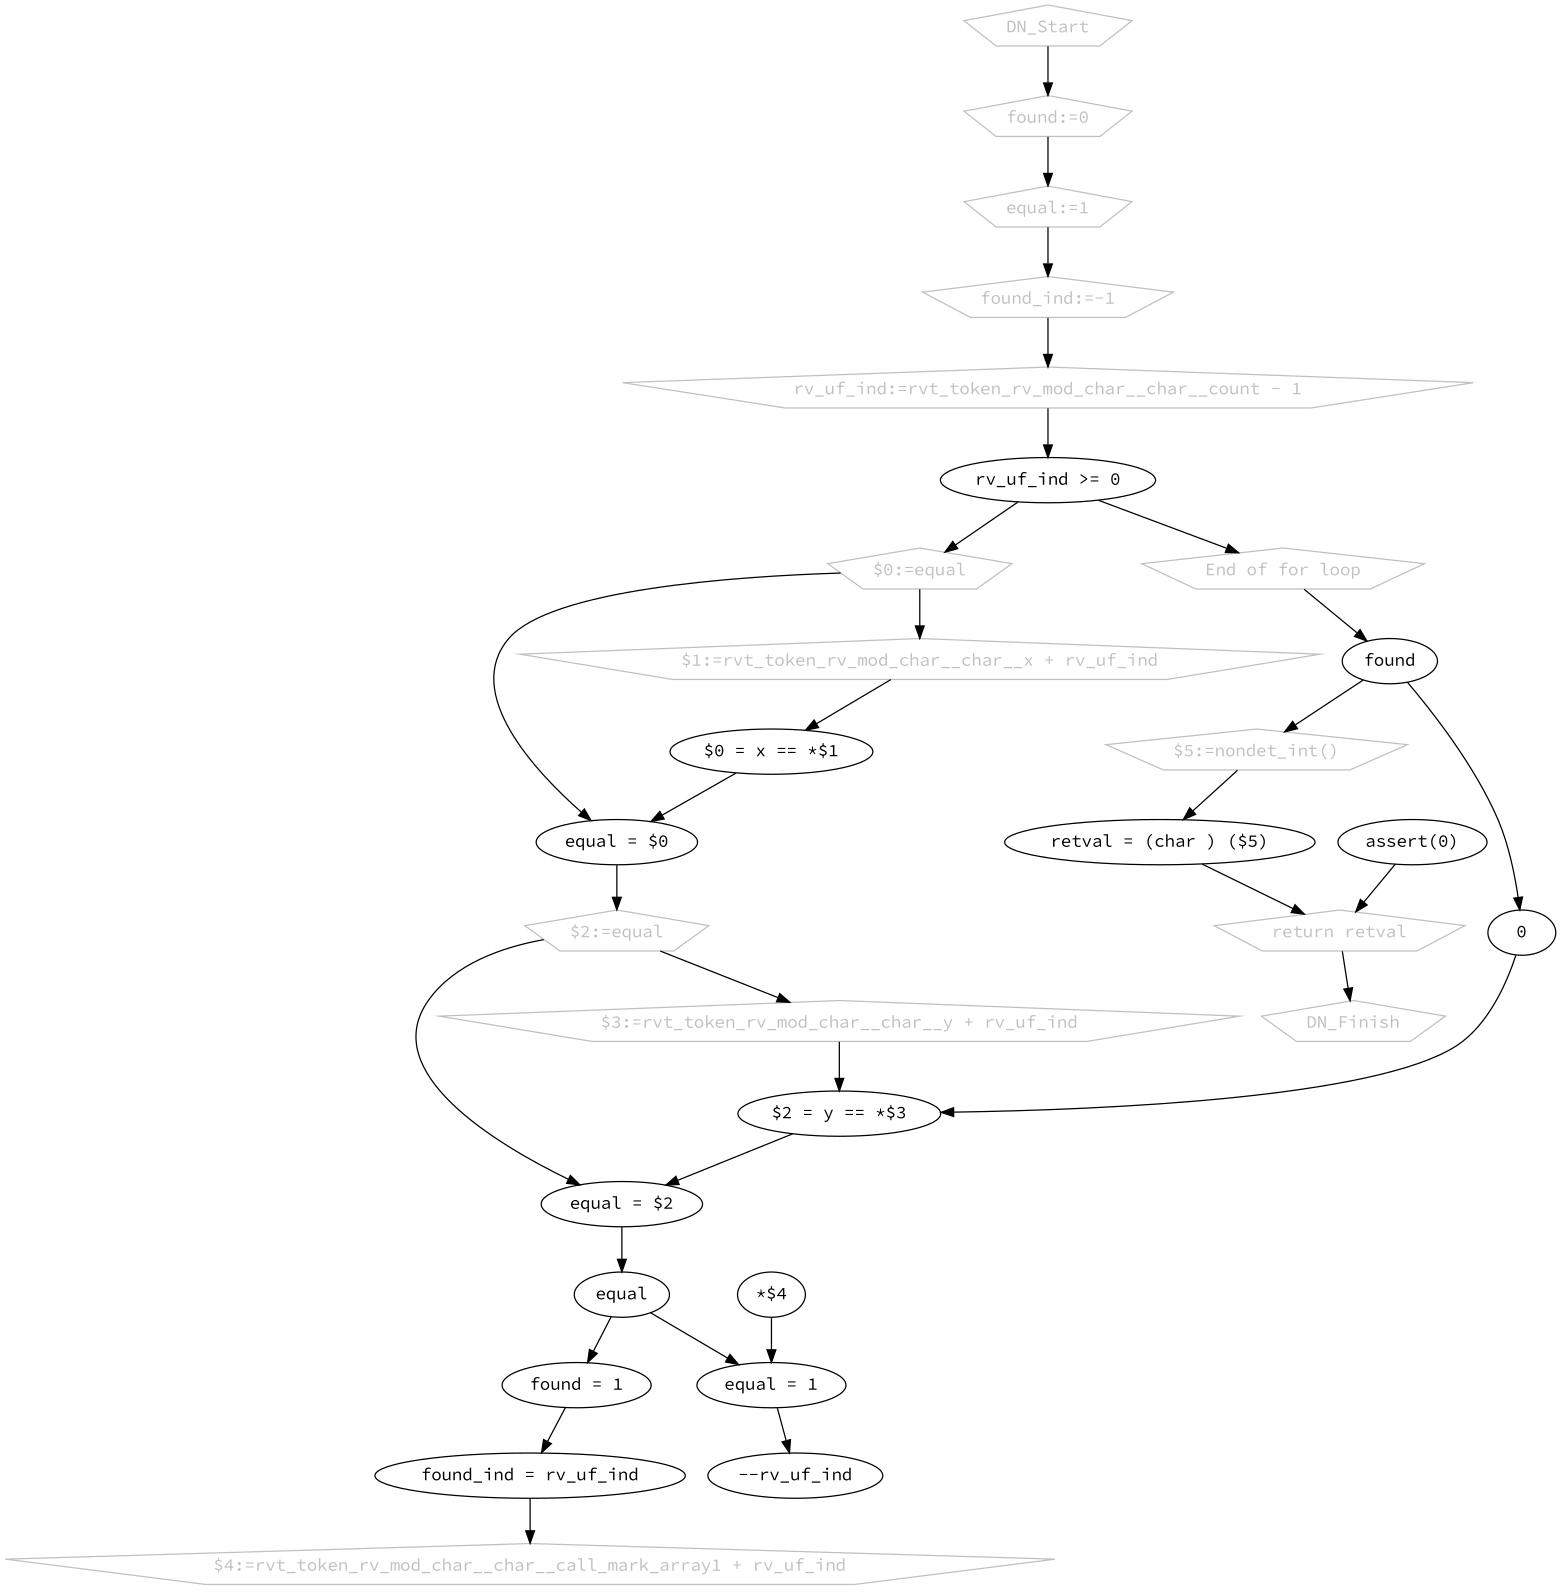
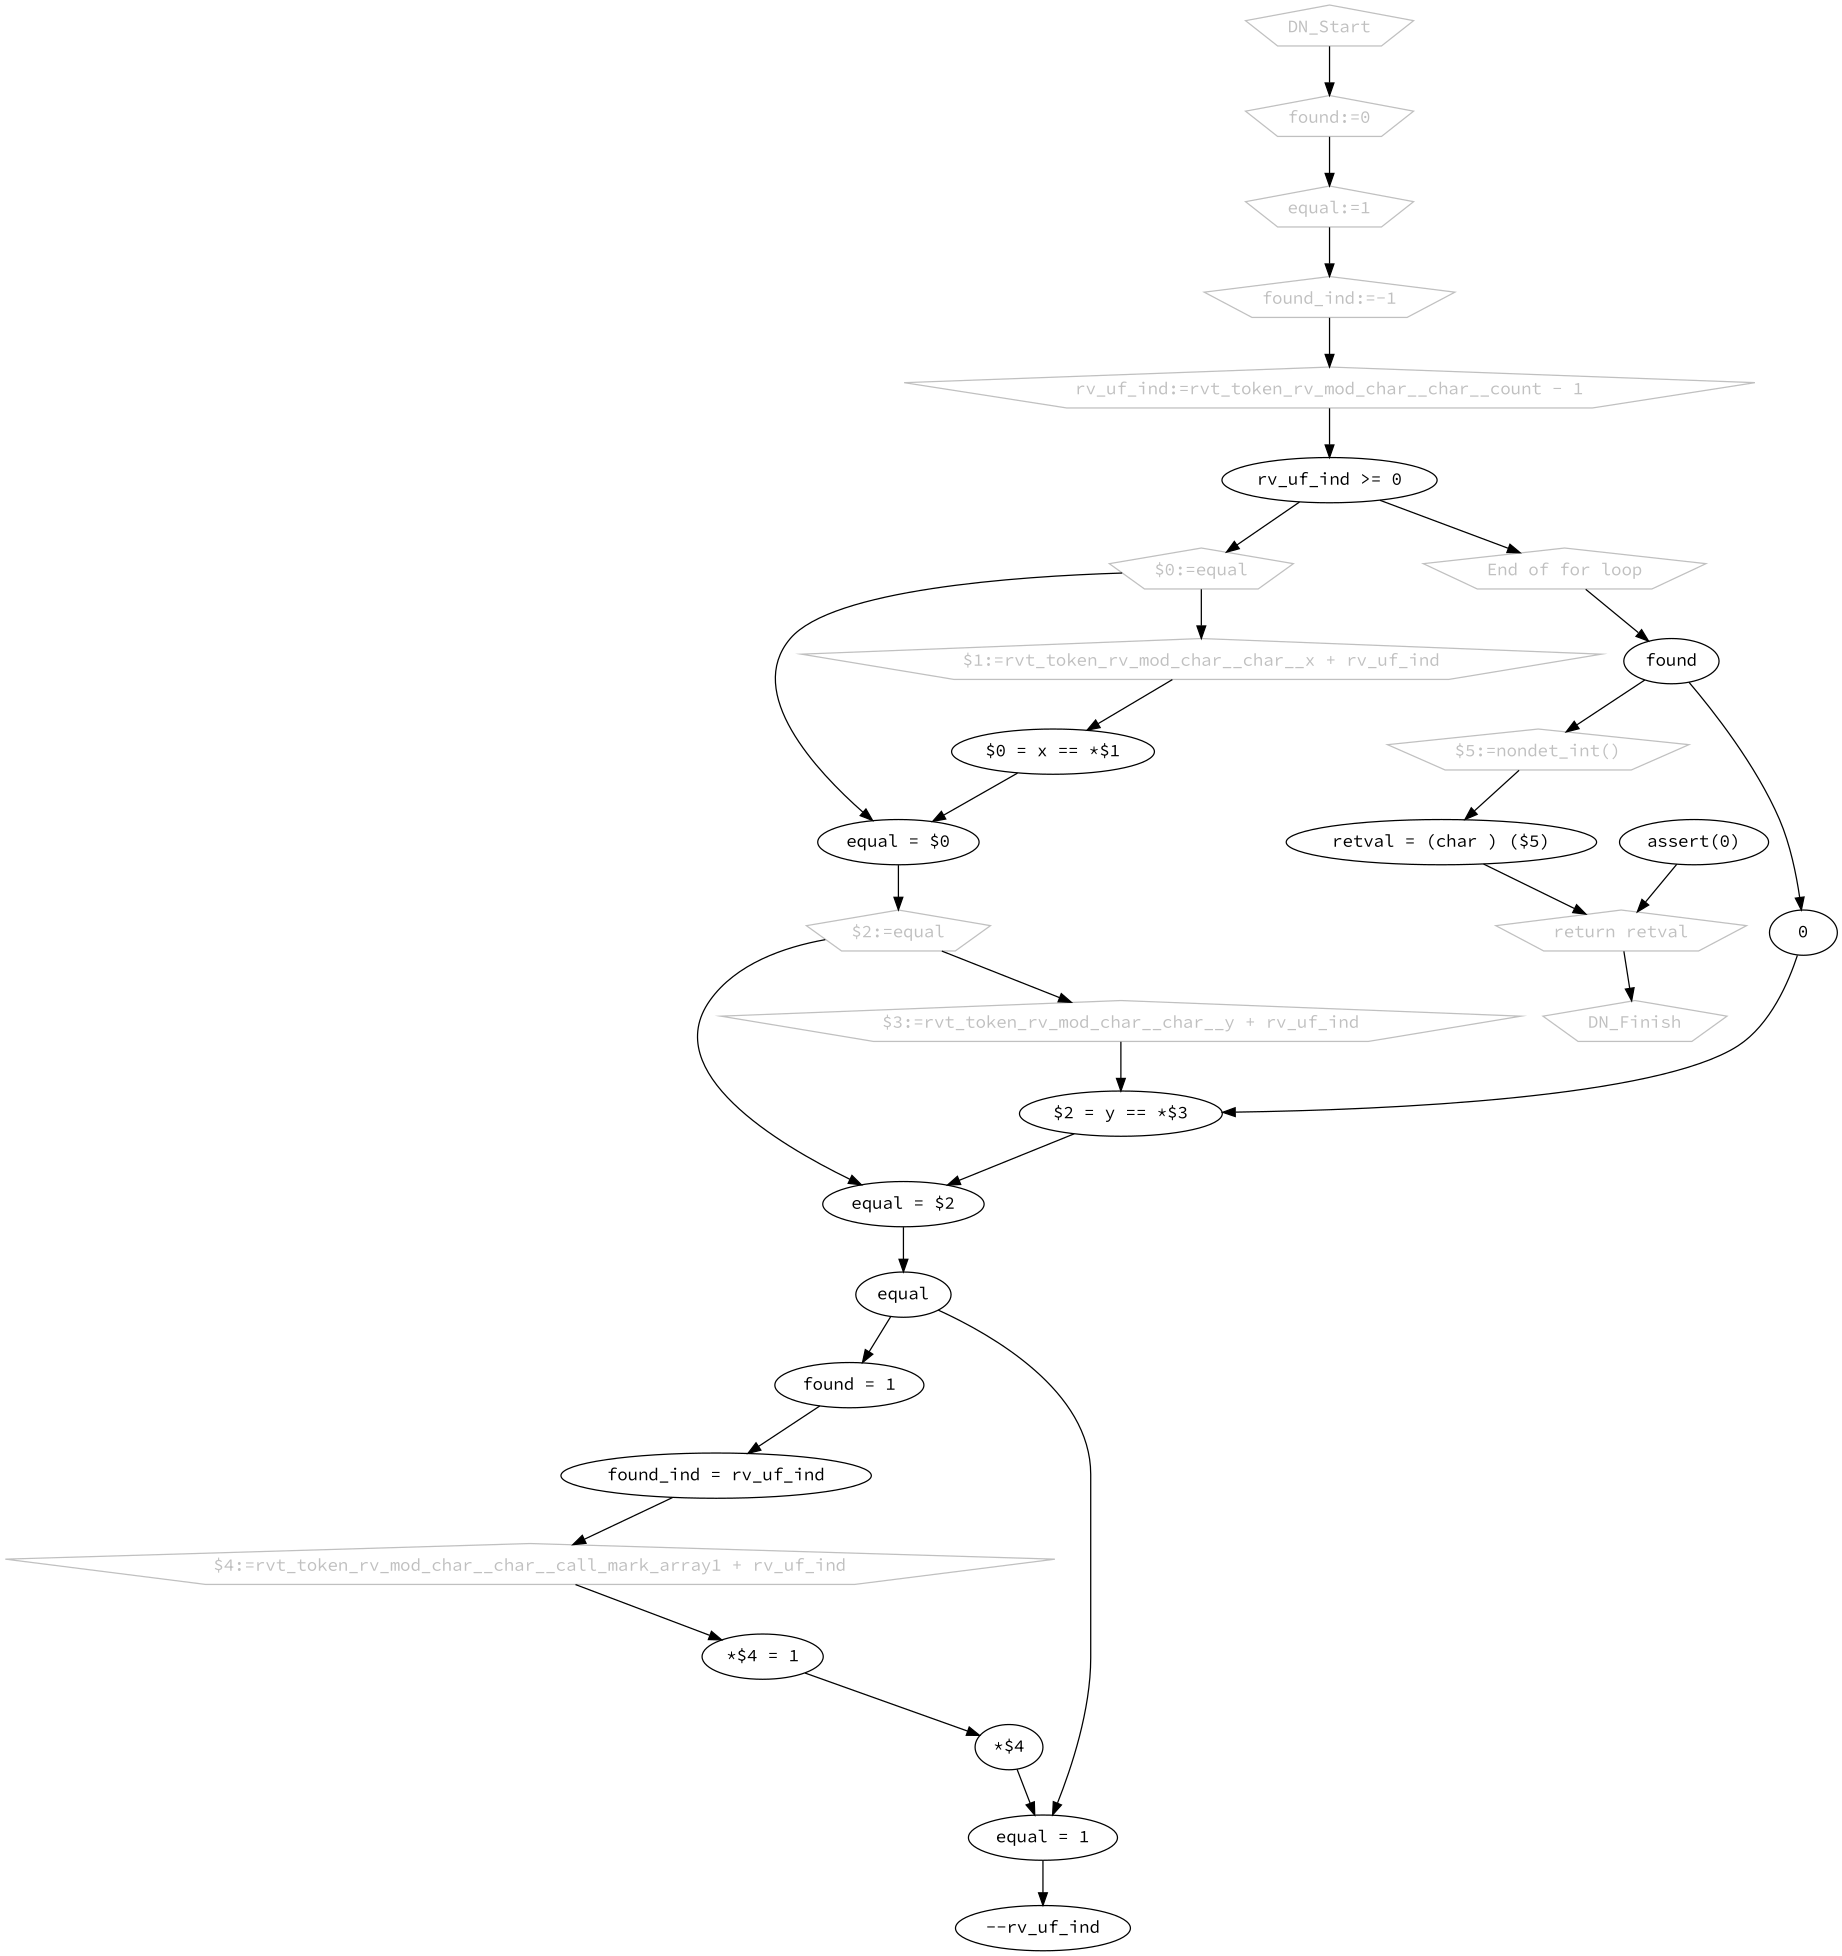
none -> (763, 1657)
